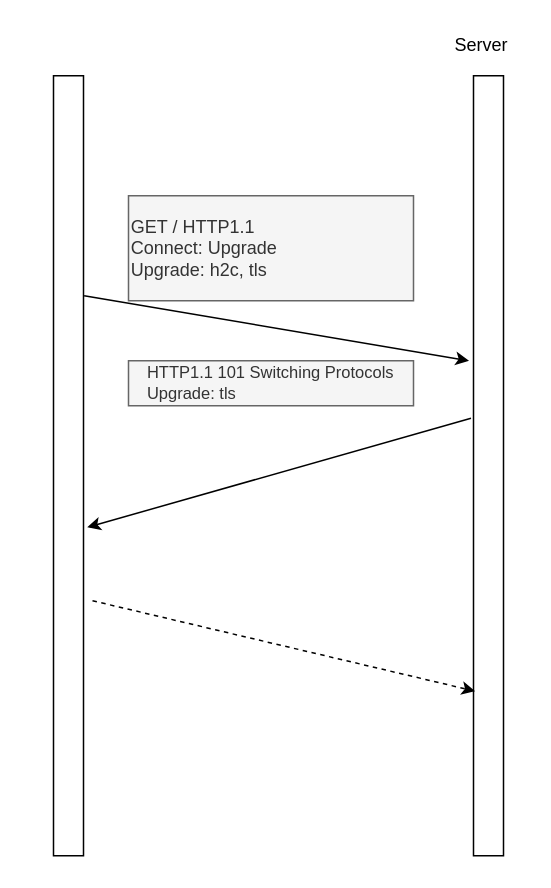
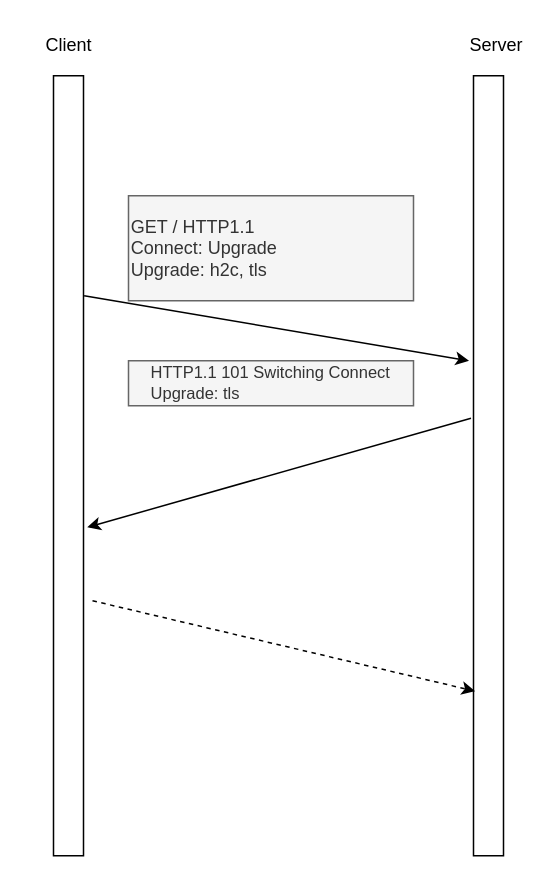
none -> (68, 46)
(481, 46) -> (496, 46)
(271, 383) -> (271, 383)
